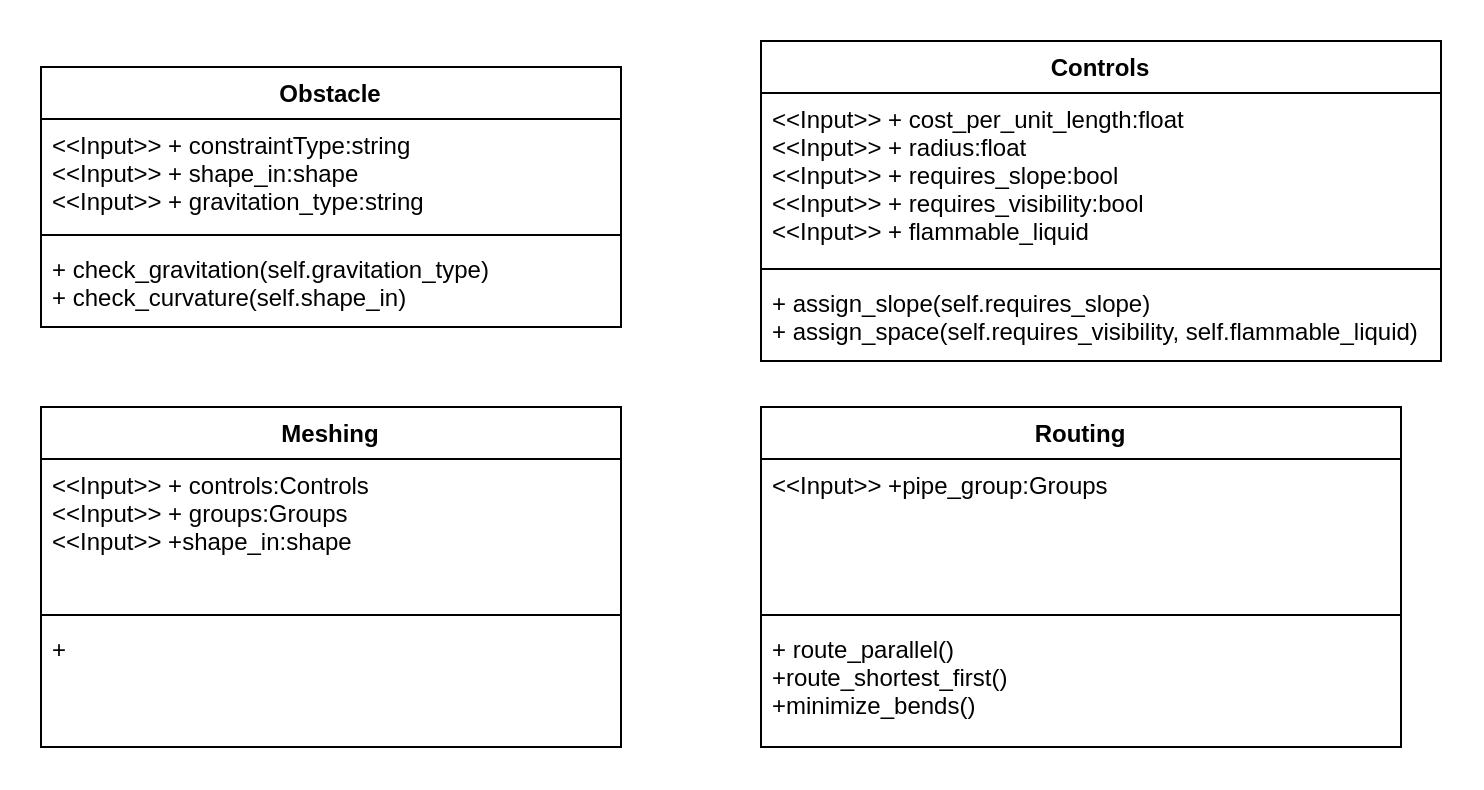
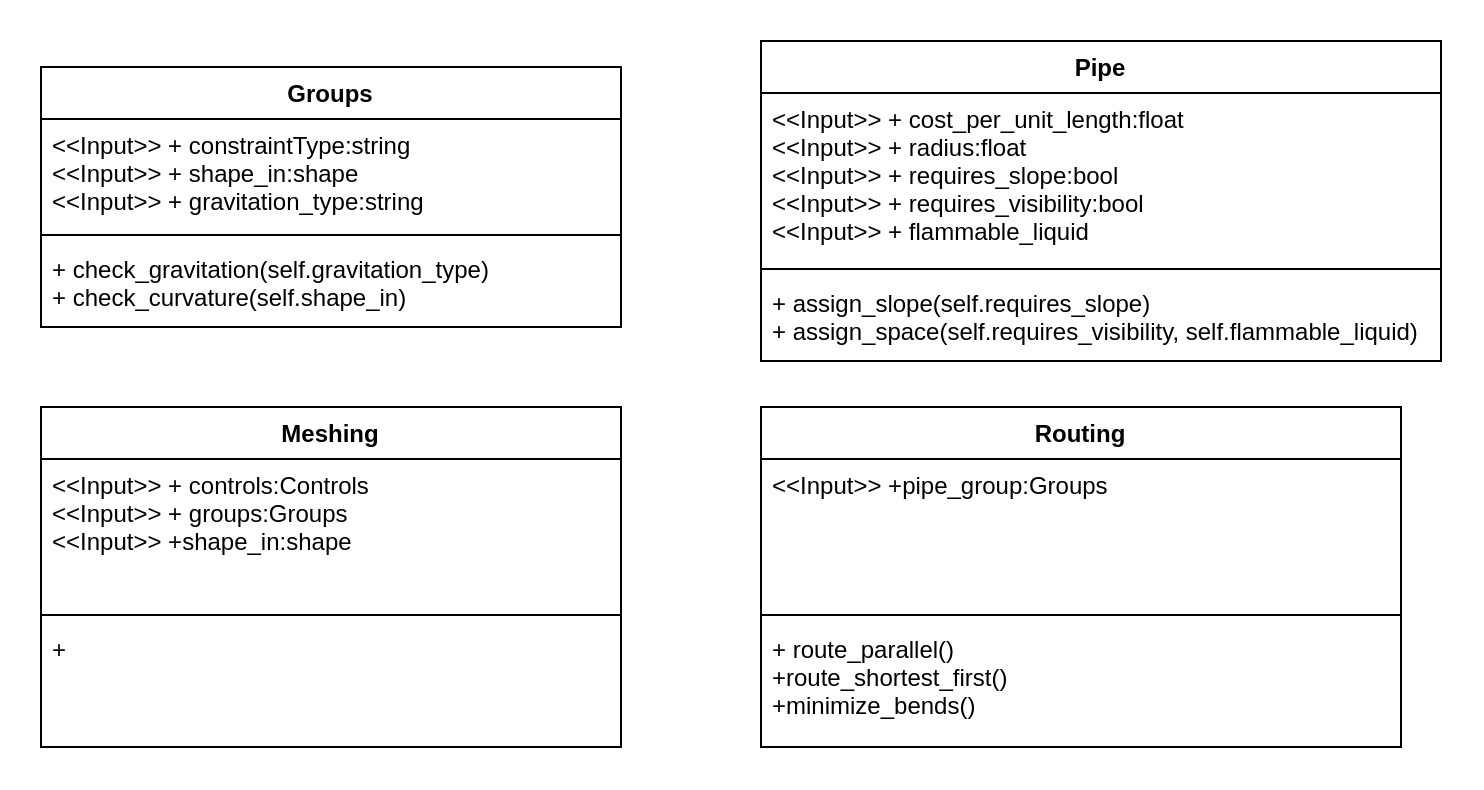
(1100, 68) -> (1100, 68)
(330, 94) -> (330, 94)
